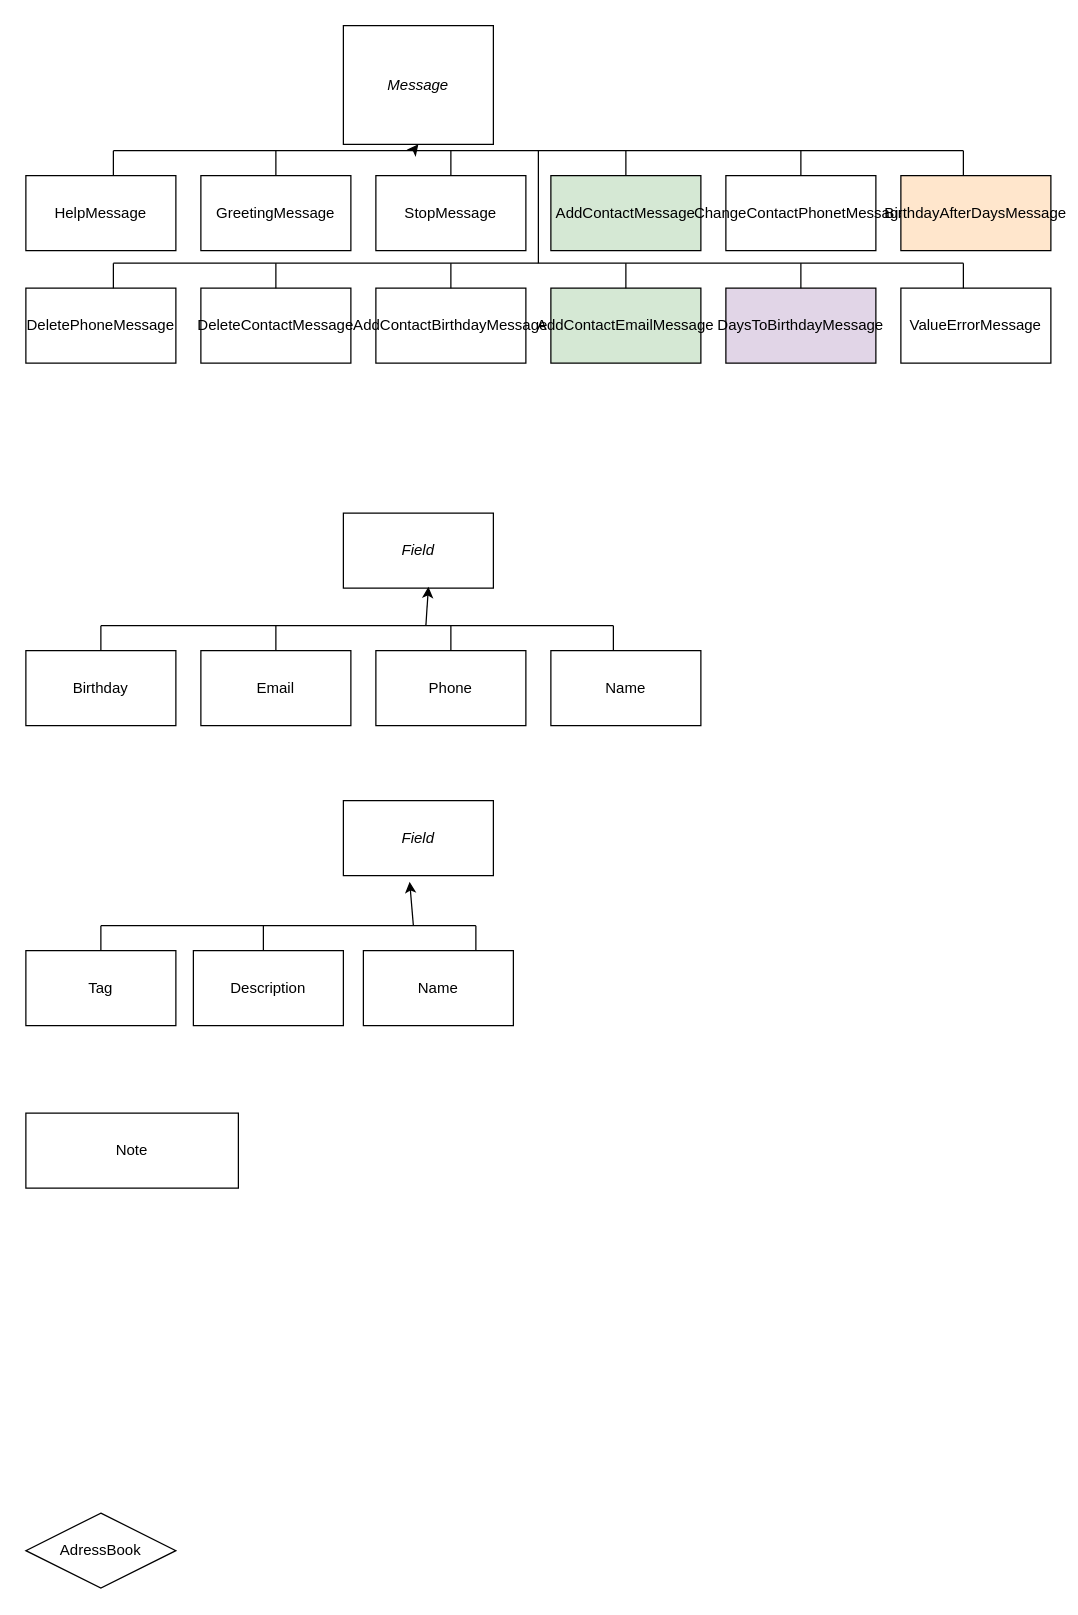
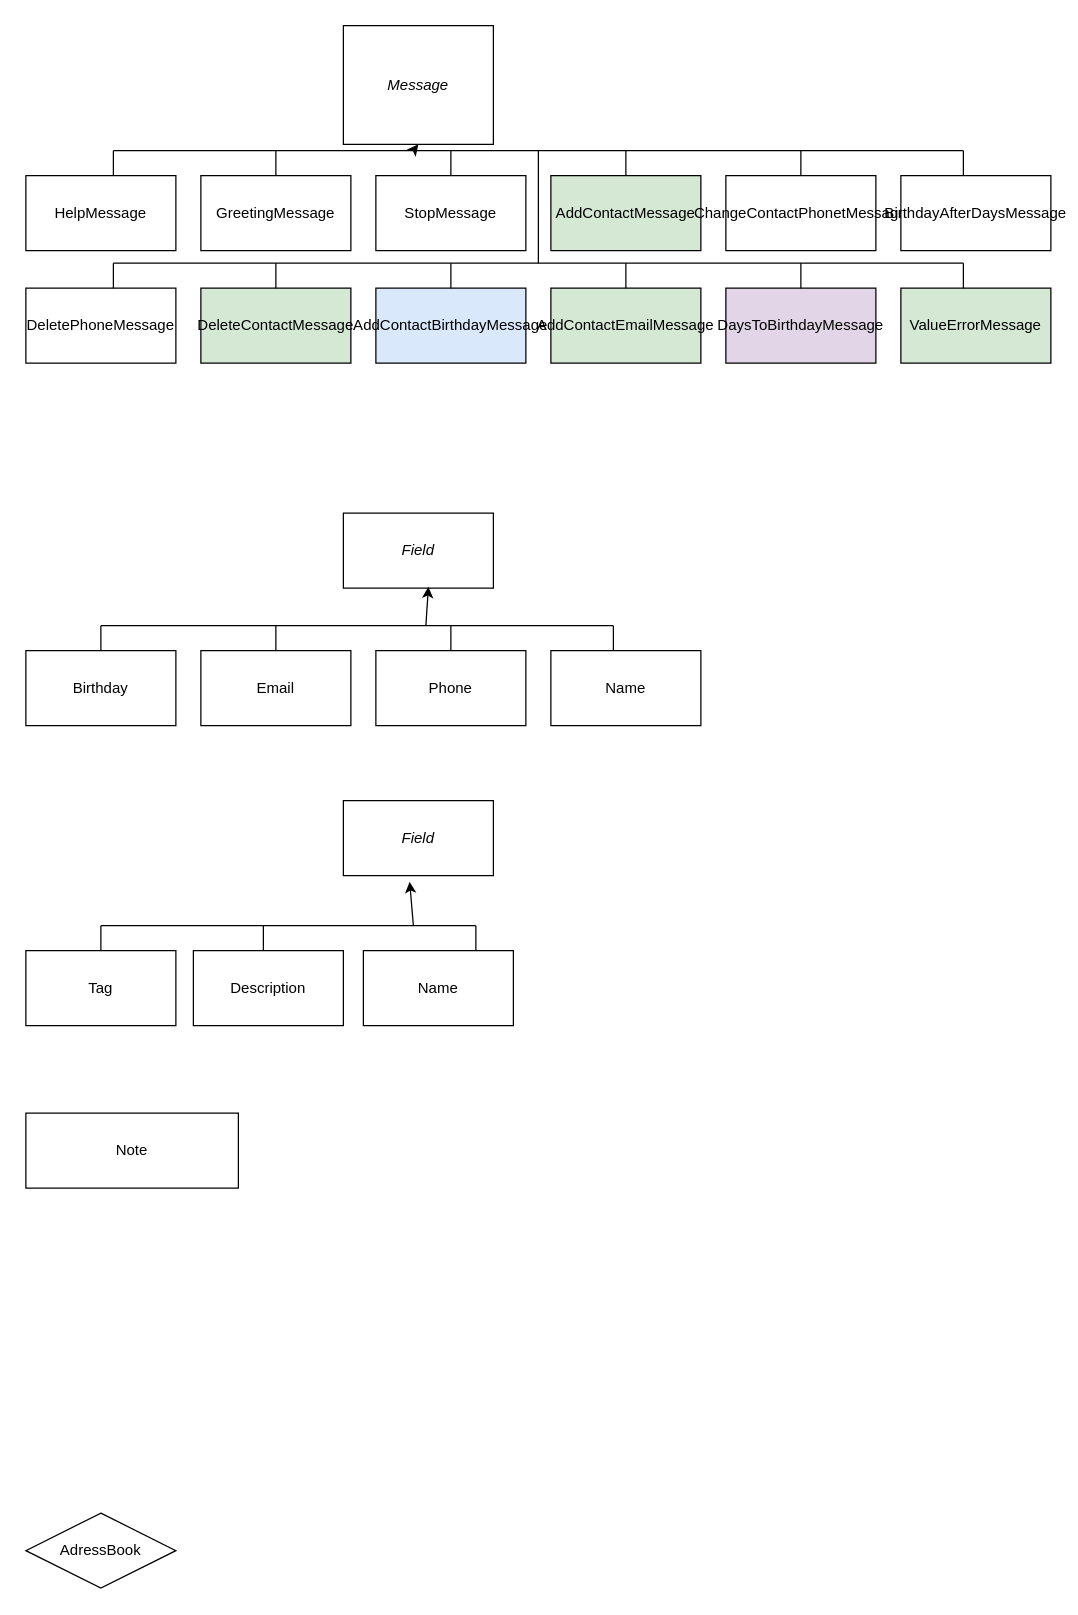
(976, 213) -> (976, 213)
(276, 326) -> (276, 326)
(451, 326) -> (451, 326)
(976, 326) -> (976, 326)
